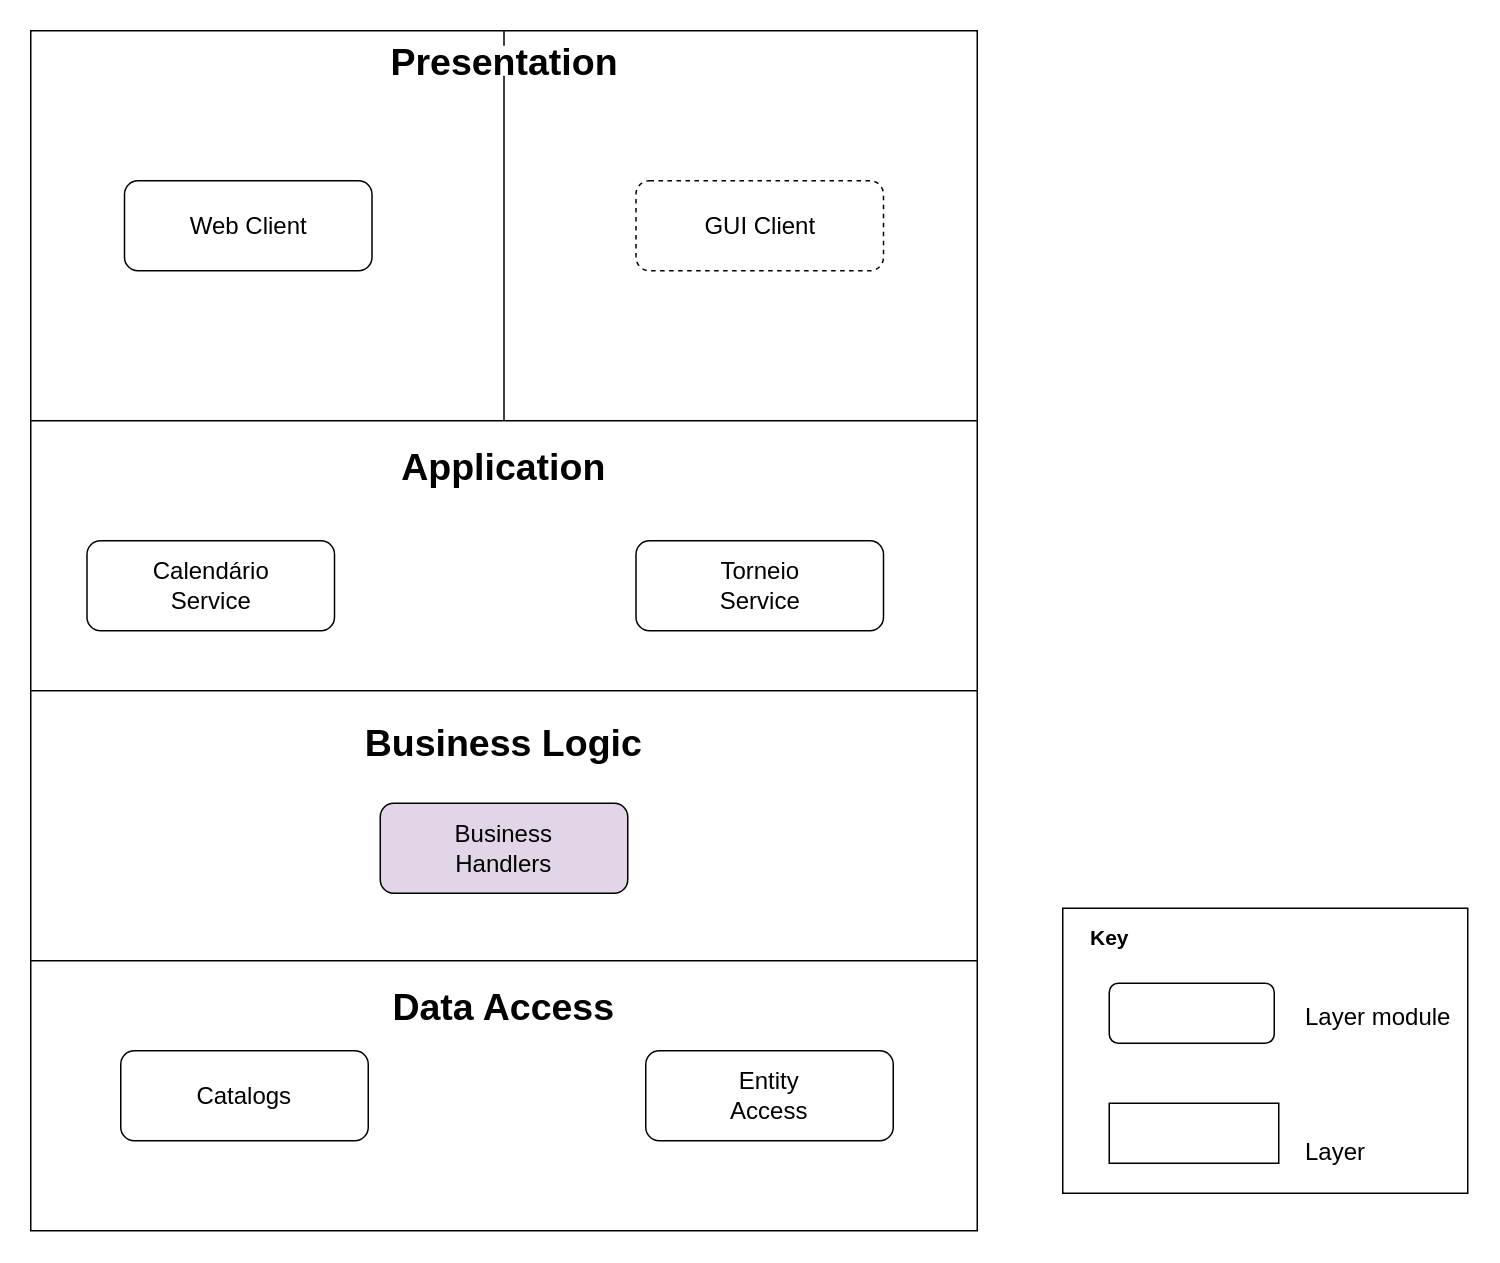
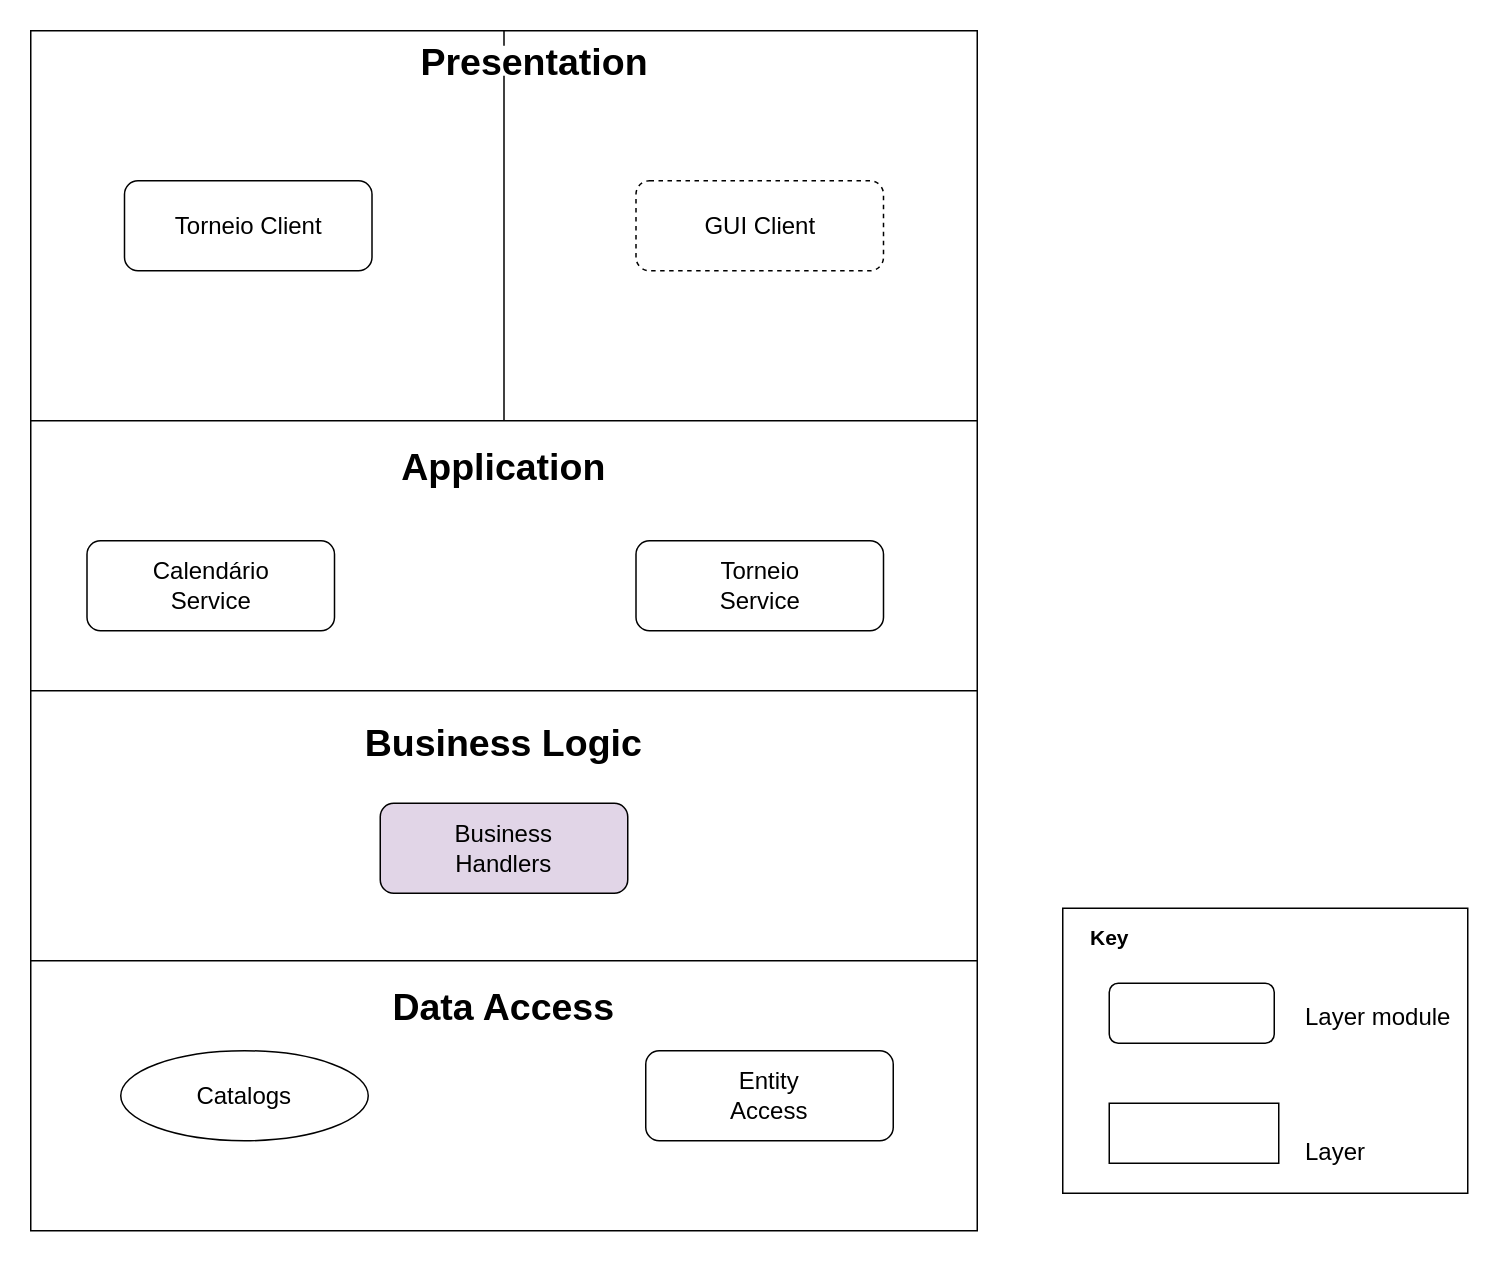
(504, 61) -> (534, 61)
(249, 226) -> (249, 226)
(245, 1096) -> (245, 1096)
